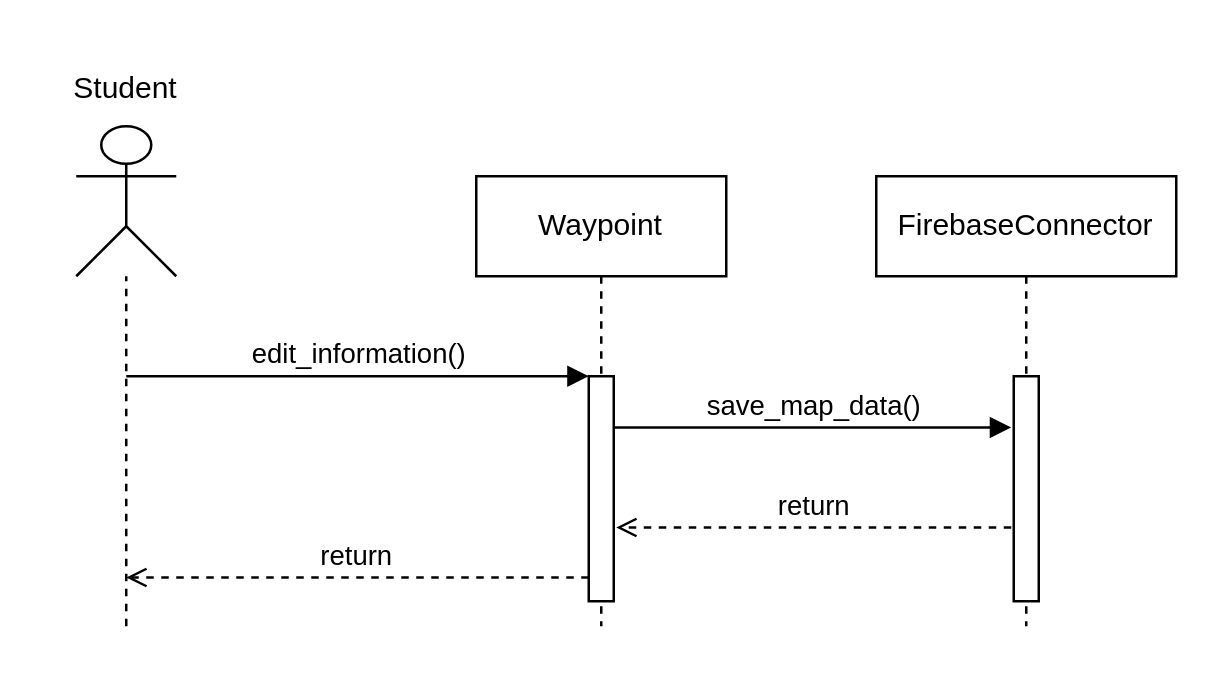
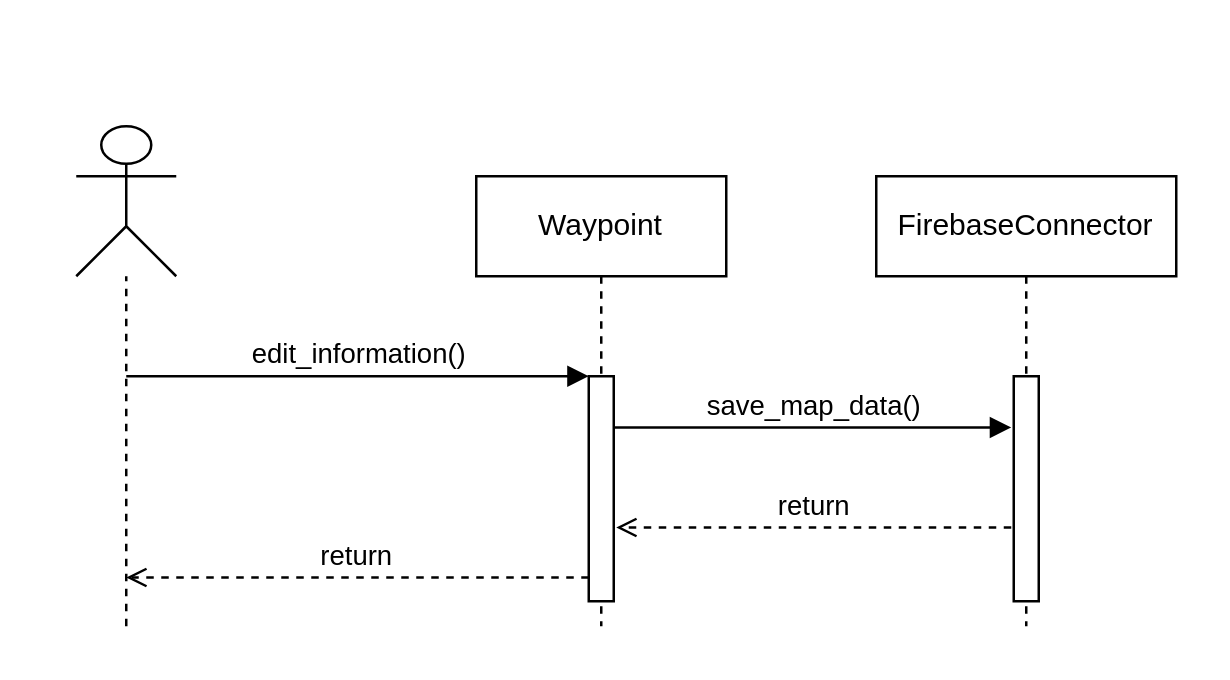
(126, 89) -> none
